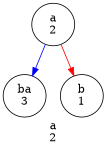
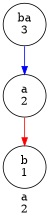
(40, 56) -> (25, 56)
